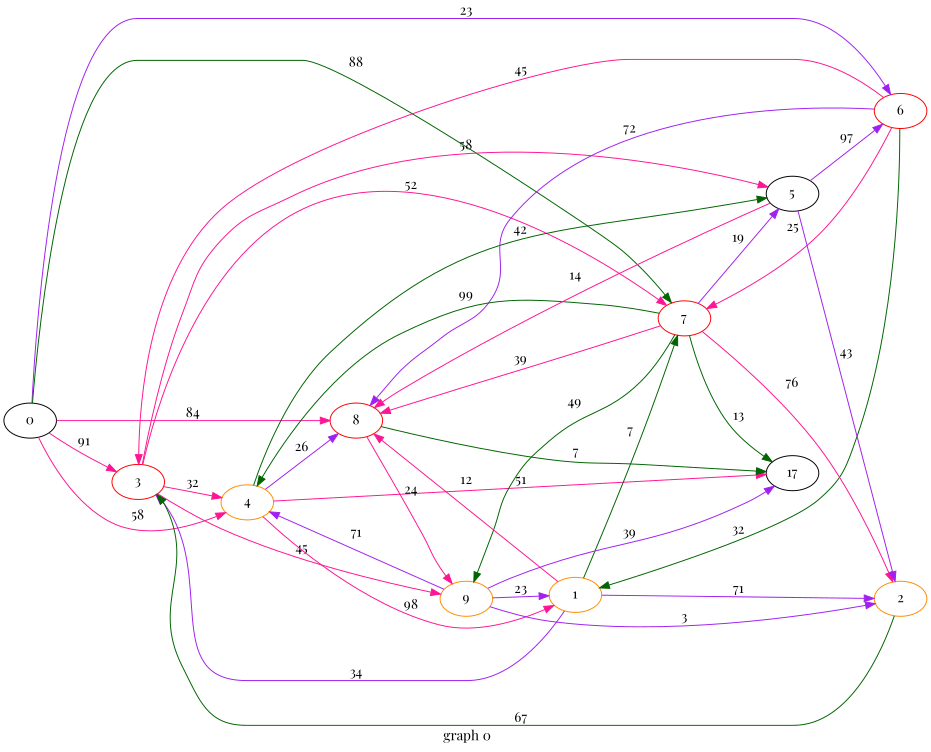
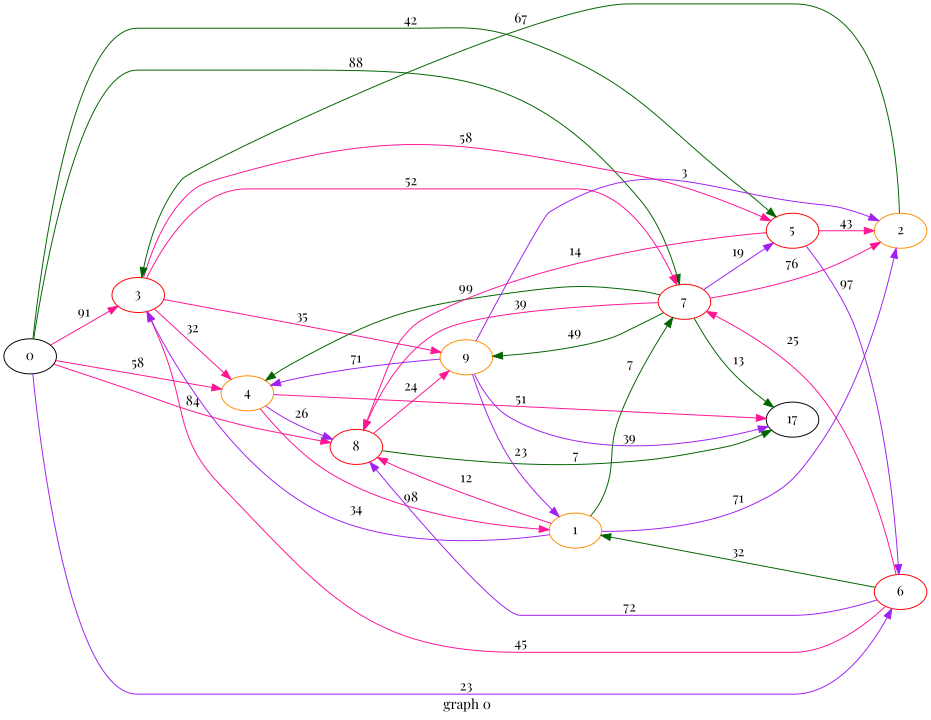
(793, 194) -> (793, 231)
(456, 263) -> (312, 28)
(845, 391) -> (842, 231)
(302, 549) -> (302, 317)
